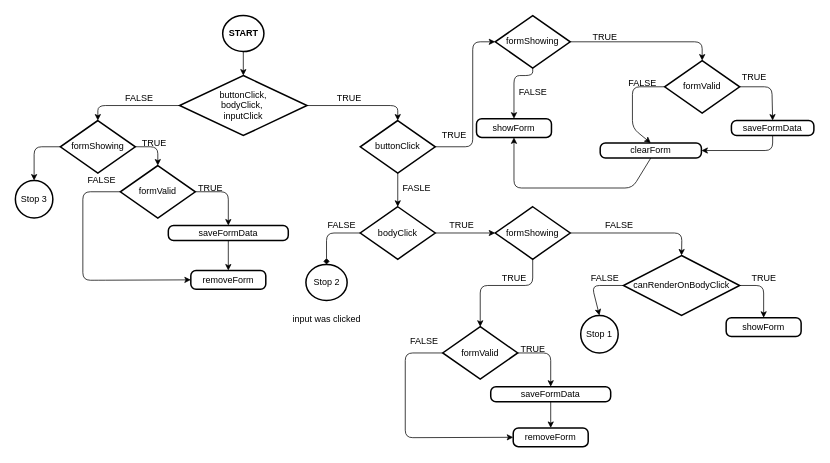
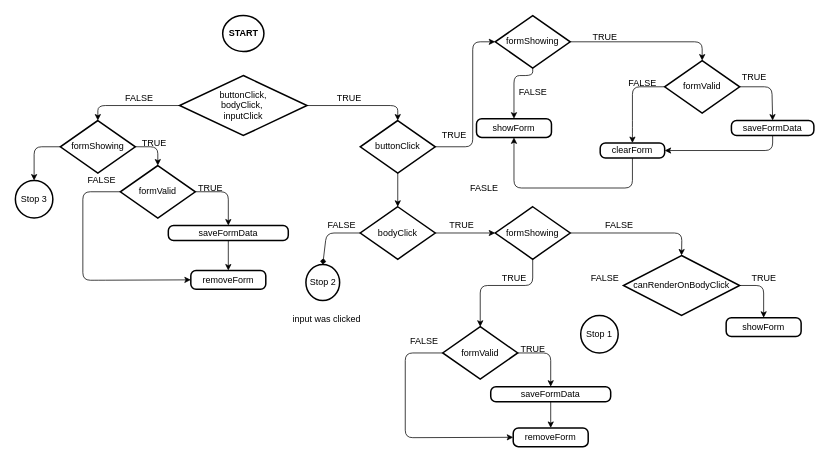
(243, 60) -> none
(651, 150) -> (633, 150)
(417, 188) -> (484, 188)
(327, 282) -> (323, 282)
(597, 286) -> none
